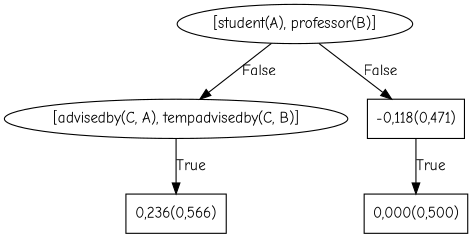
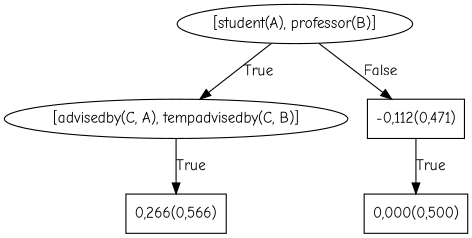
(259, 71) -> (259, 71)
(416, 119) -> (416, 119)
(176, 214) -> (176, 214)
